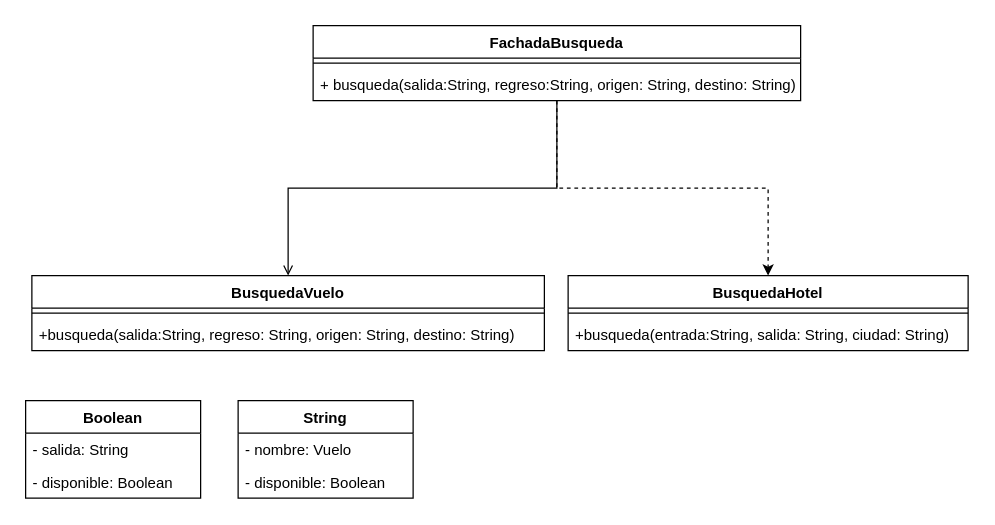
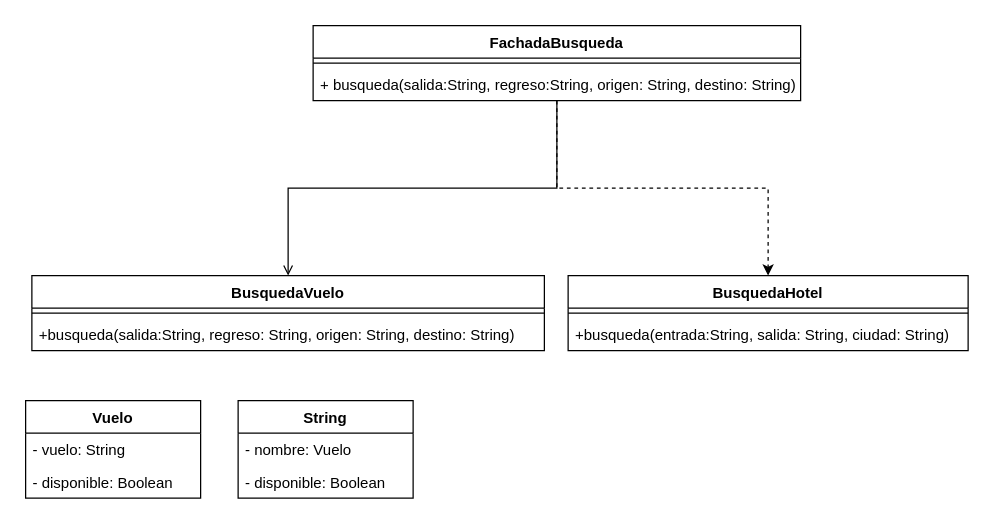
(113, 418) -> (113, 418)
(88, 450) -> (86, 450)
